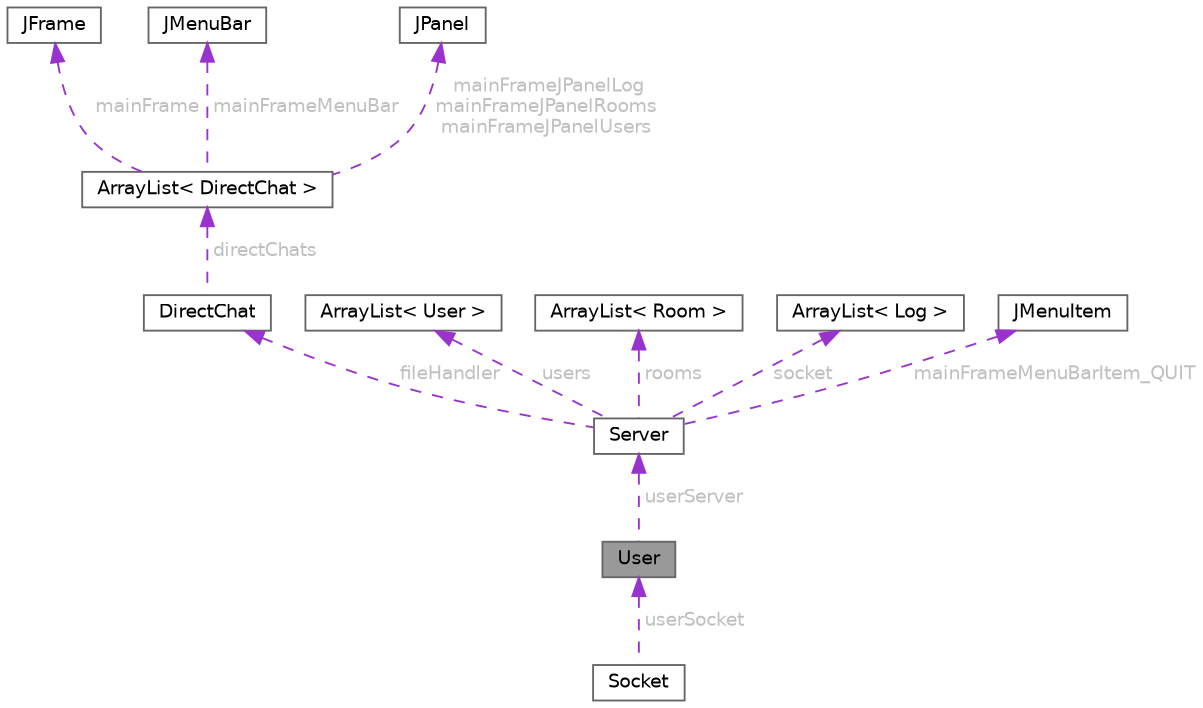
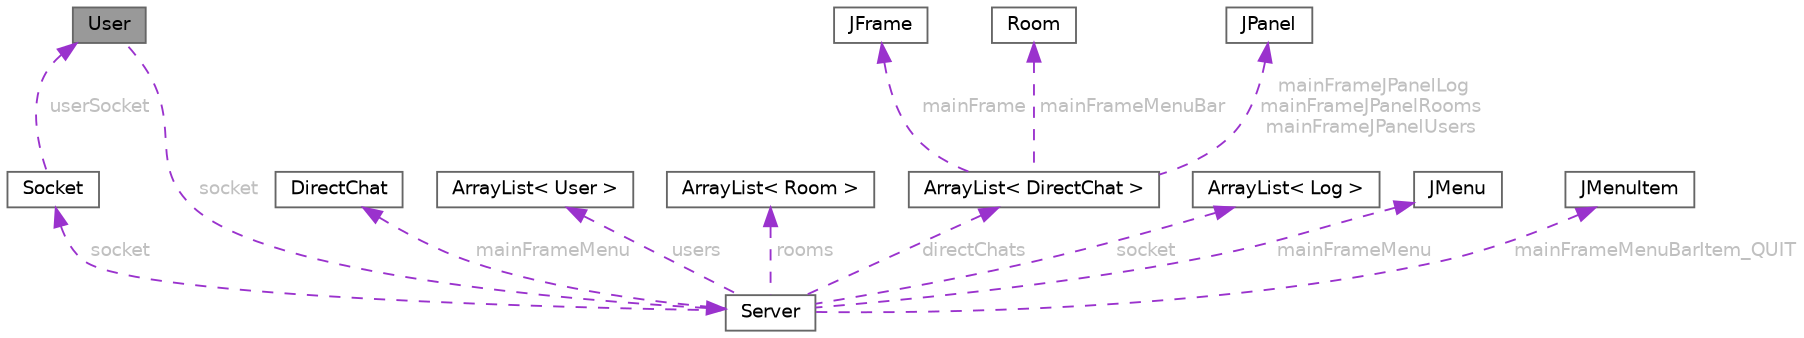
(207, 25) -> (1034, 25)
none -> (1458, 190)
(207, 261) -> (894, 255)
none -> (382, 299)
(447, 375) -> (550, 251)
(691, 498) -> (226, 190)
